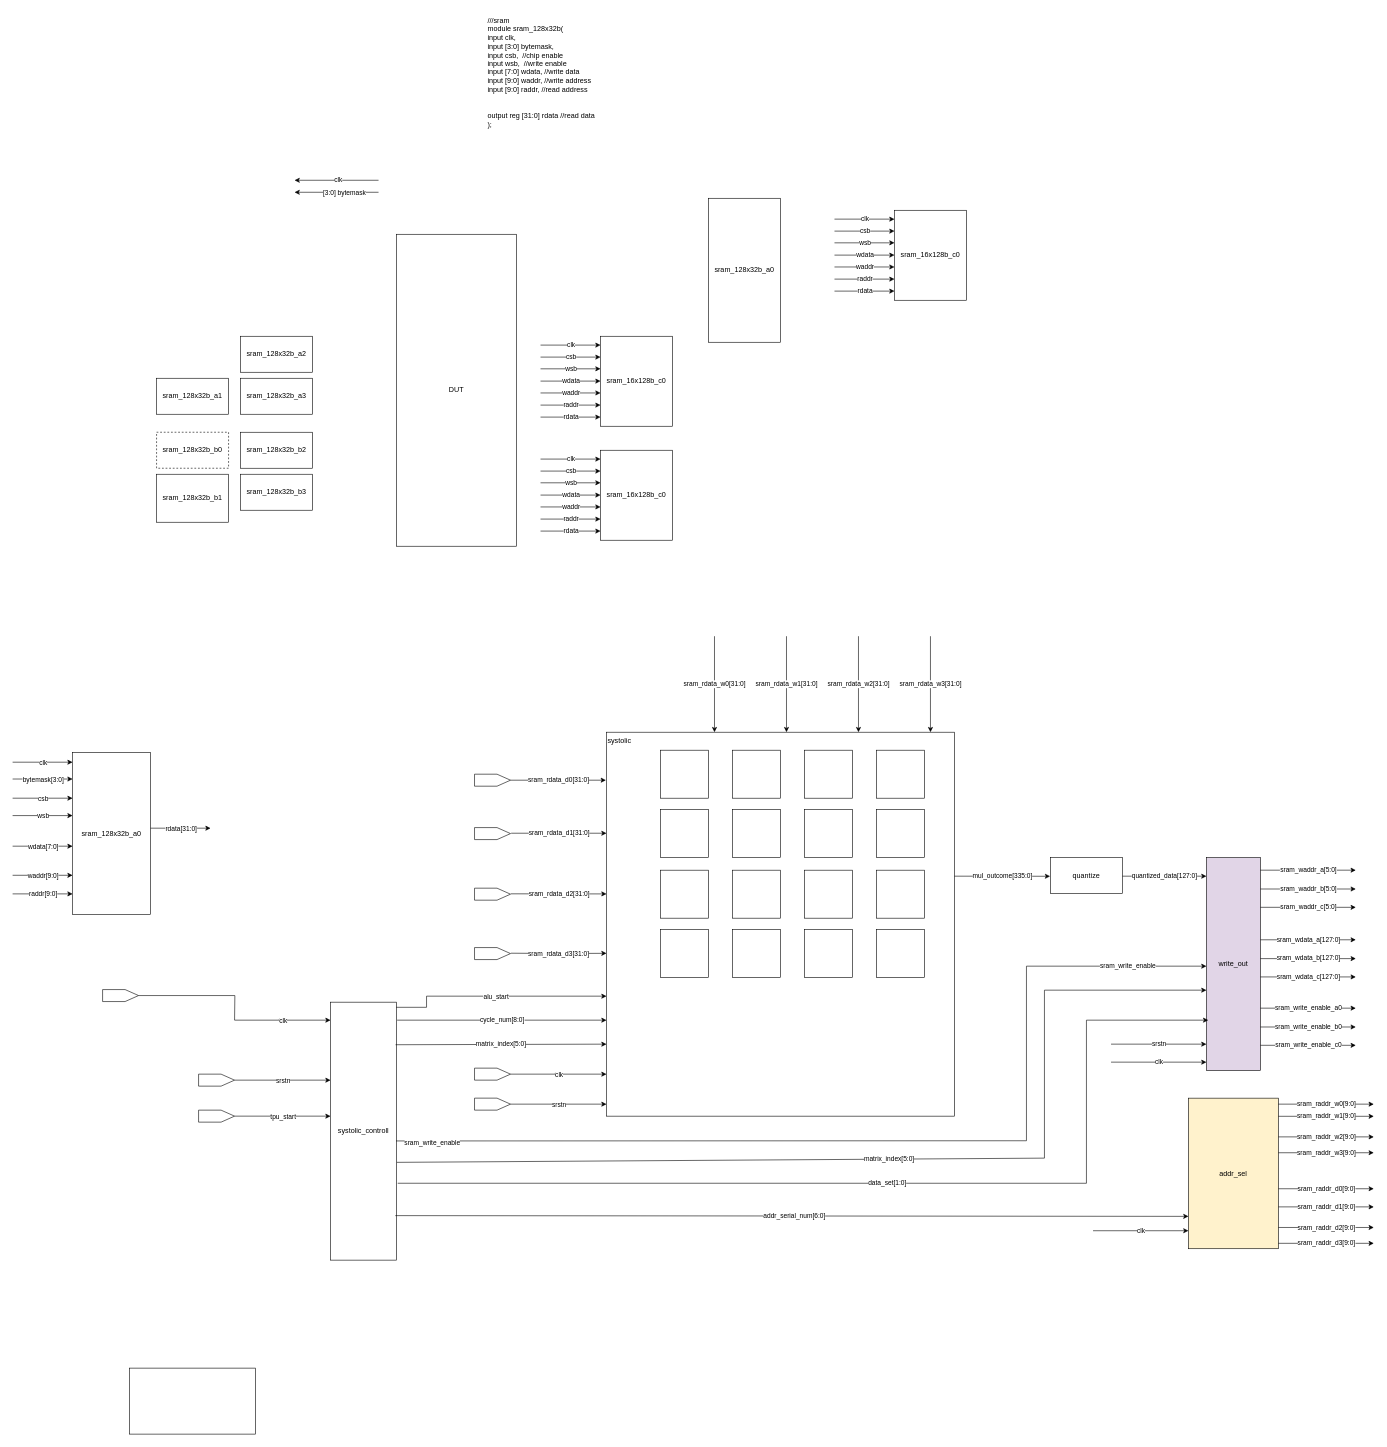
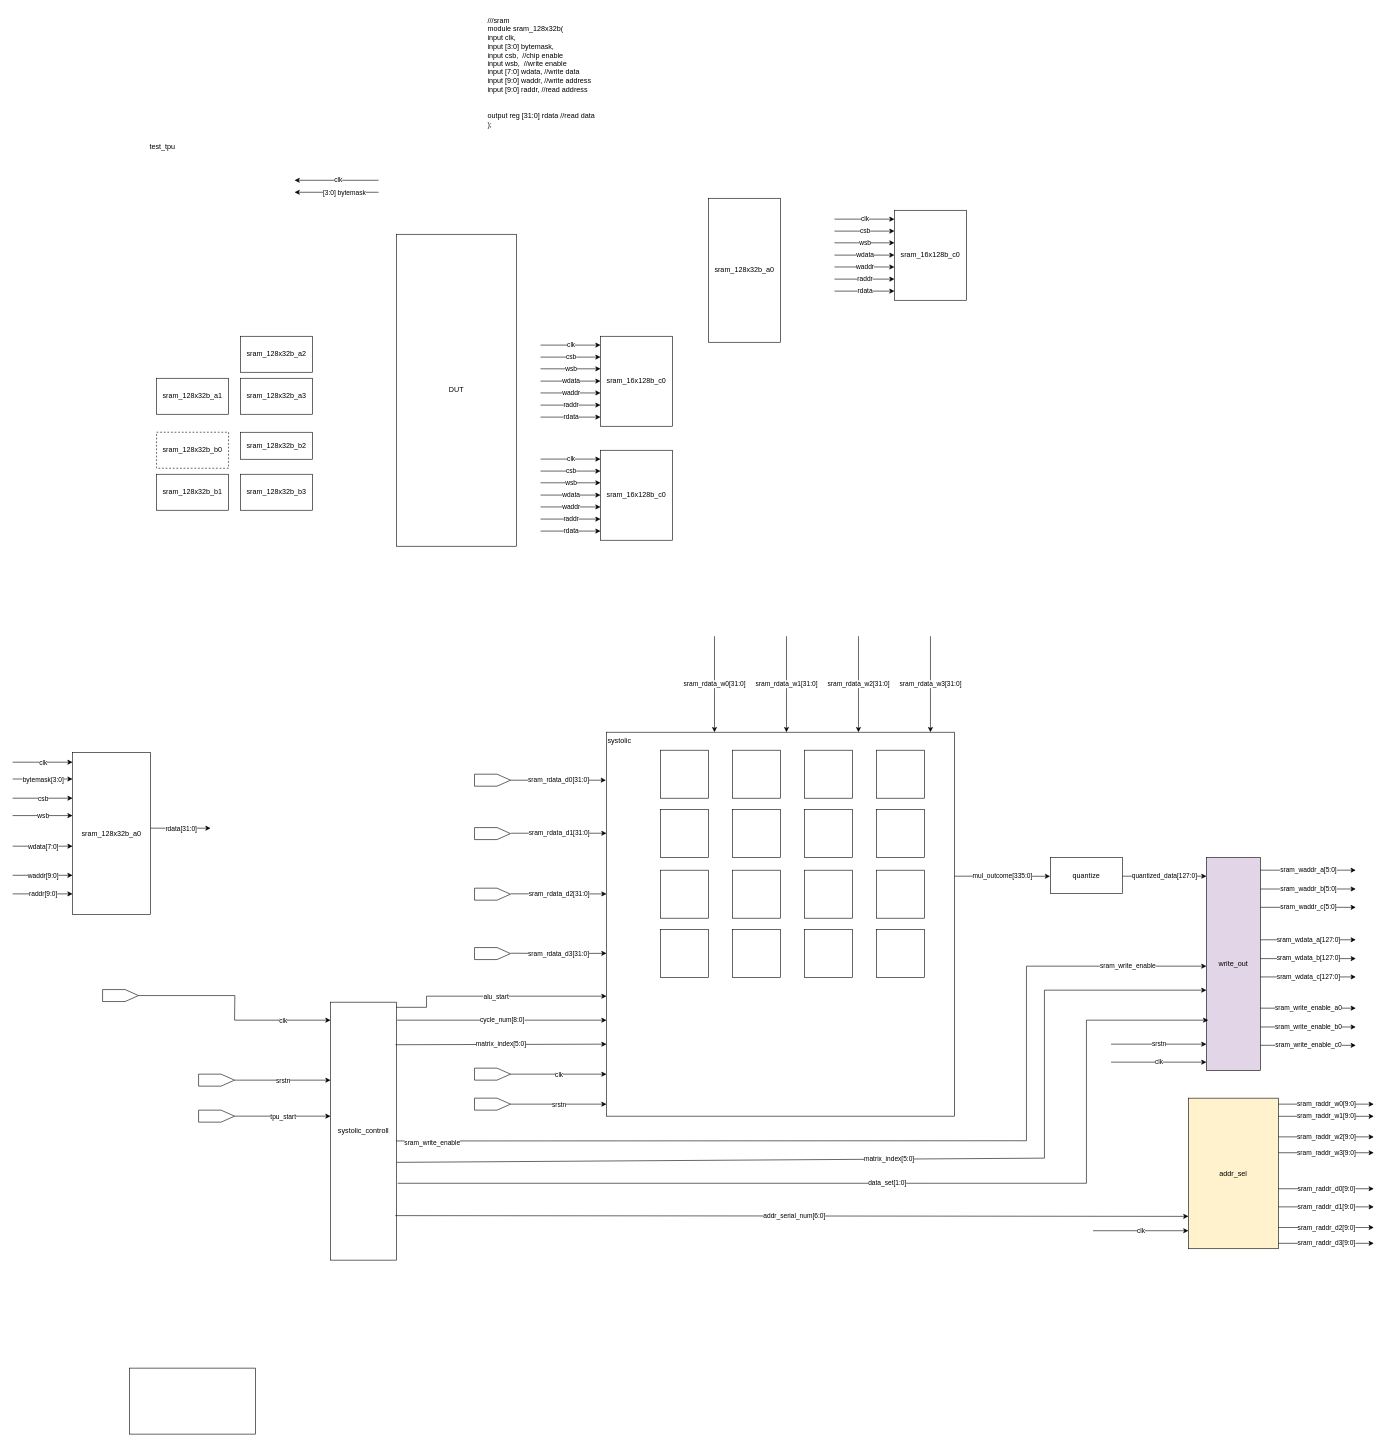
none -> (162, 147)
(276, 450) -> (276, 446)
(192, 498) -> (192, 492)
